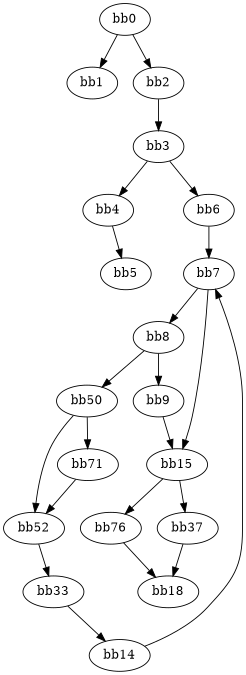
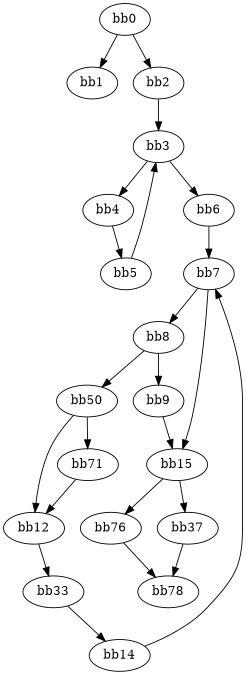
none -> (145, 215)
(34, 528) -> (34, 528)
(168, 592) -> (168, 592)
